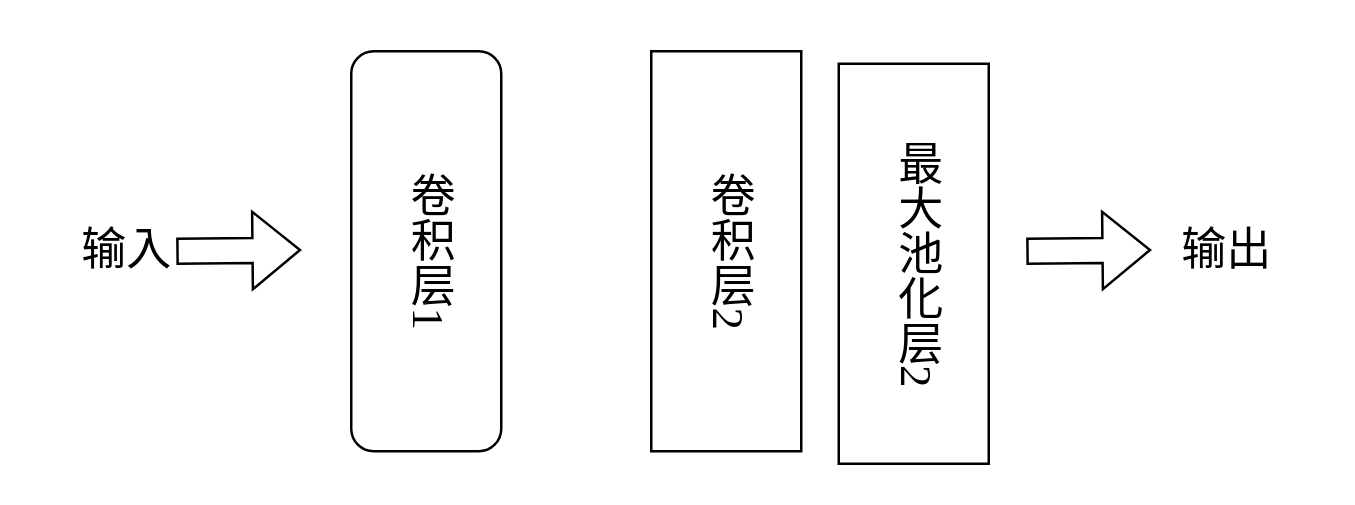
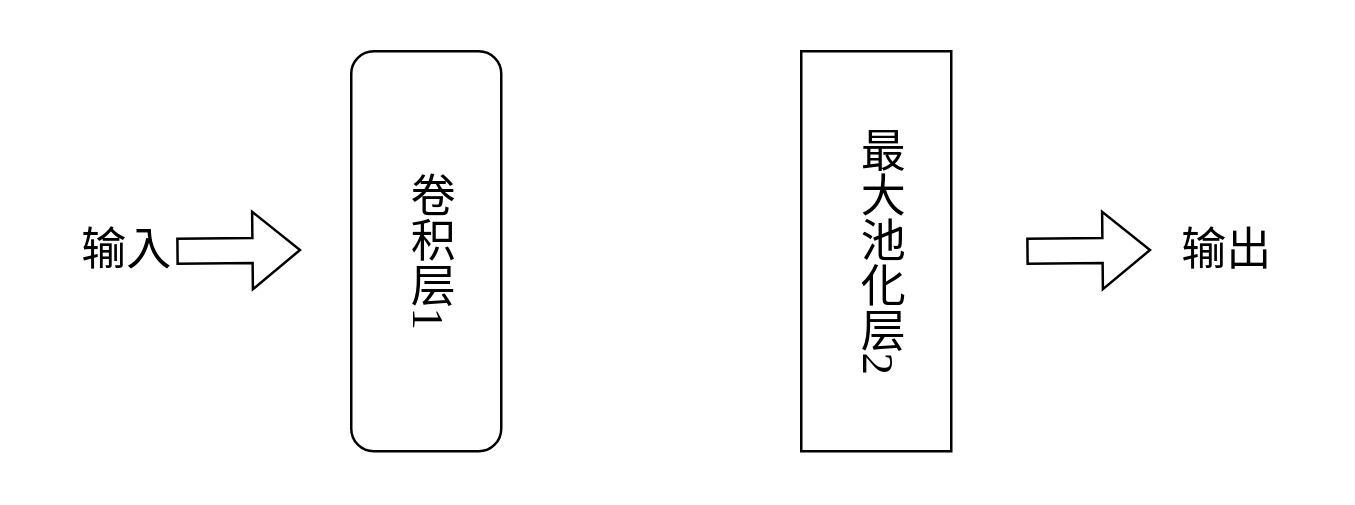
(726, 251) -> none
(914, 264) -> (876, 251)
